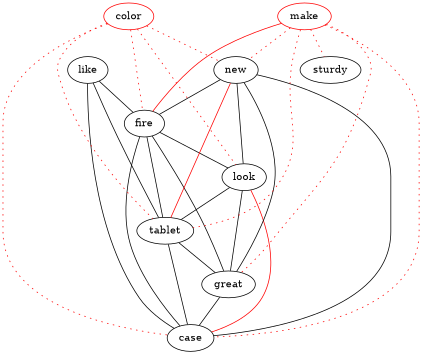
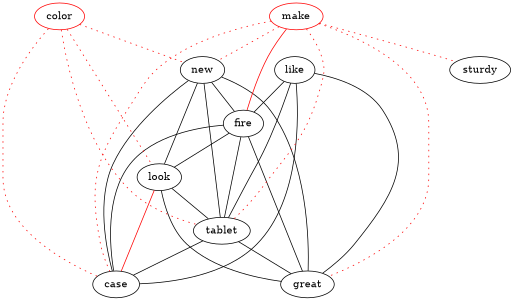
(137, 70) -> none
(202, 147) -> (212, 150)
(210, 311) -> (398, 164)
